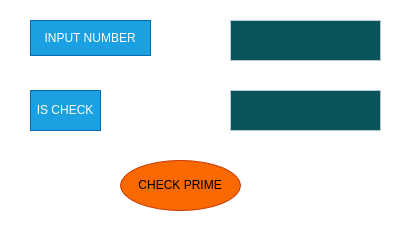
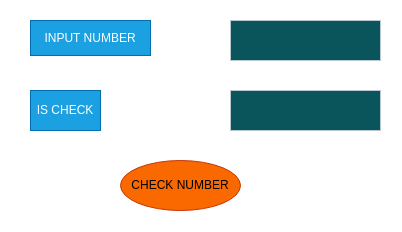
(181, 186) -> (181, 186)
